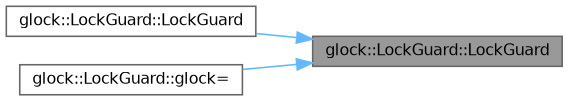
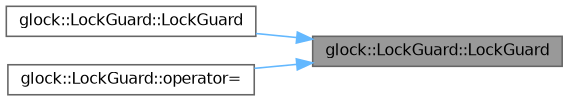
(131, 80) -> (131, 80)
